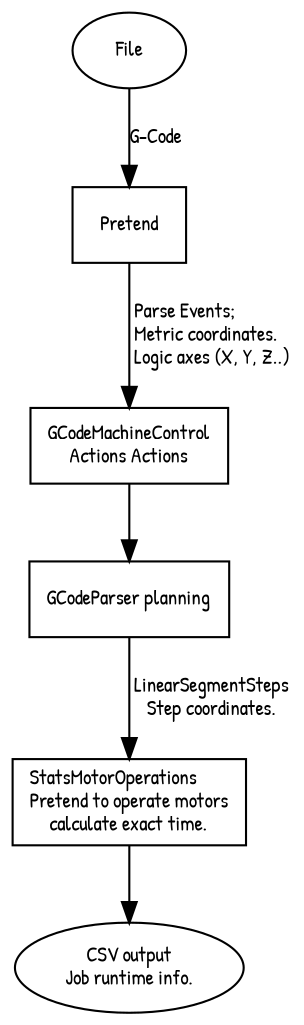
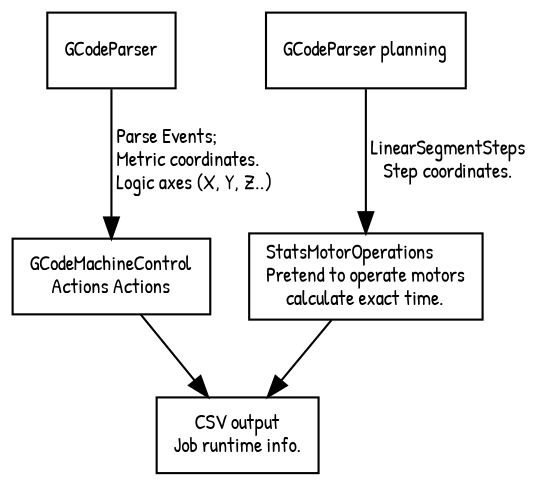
(129, 50) -> none
(129, 225) -> (111, 50)
(129, 512) -> (168, 347)
(129, 968) -> (238, 435)
